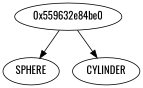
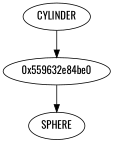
(85, 41) -> (57, 40)
